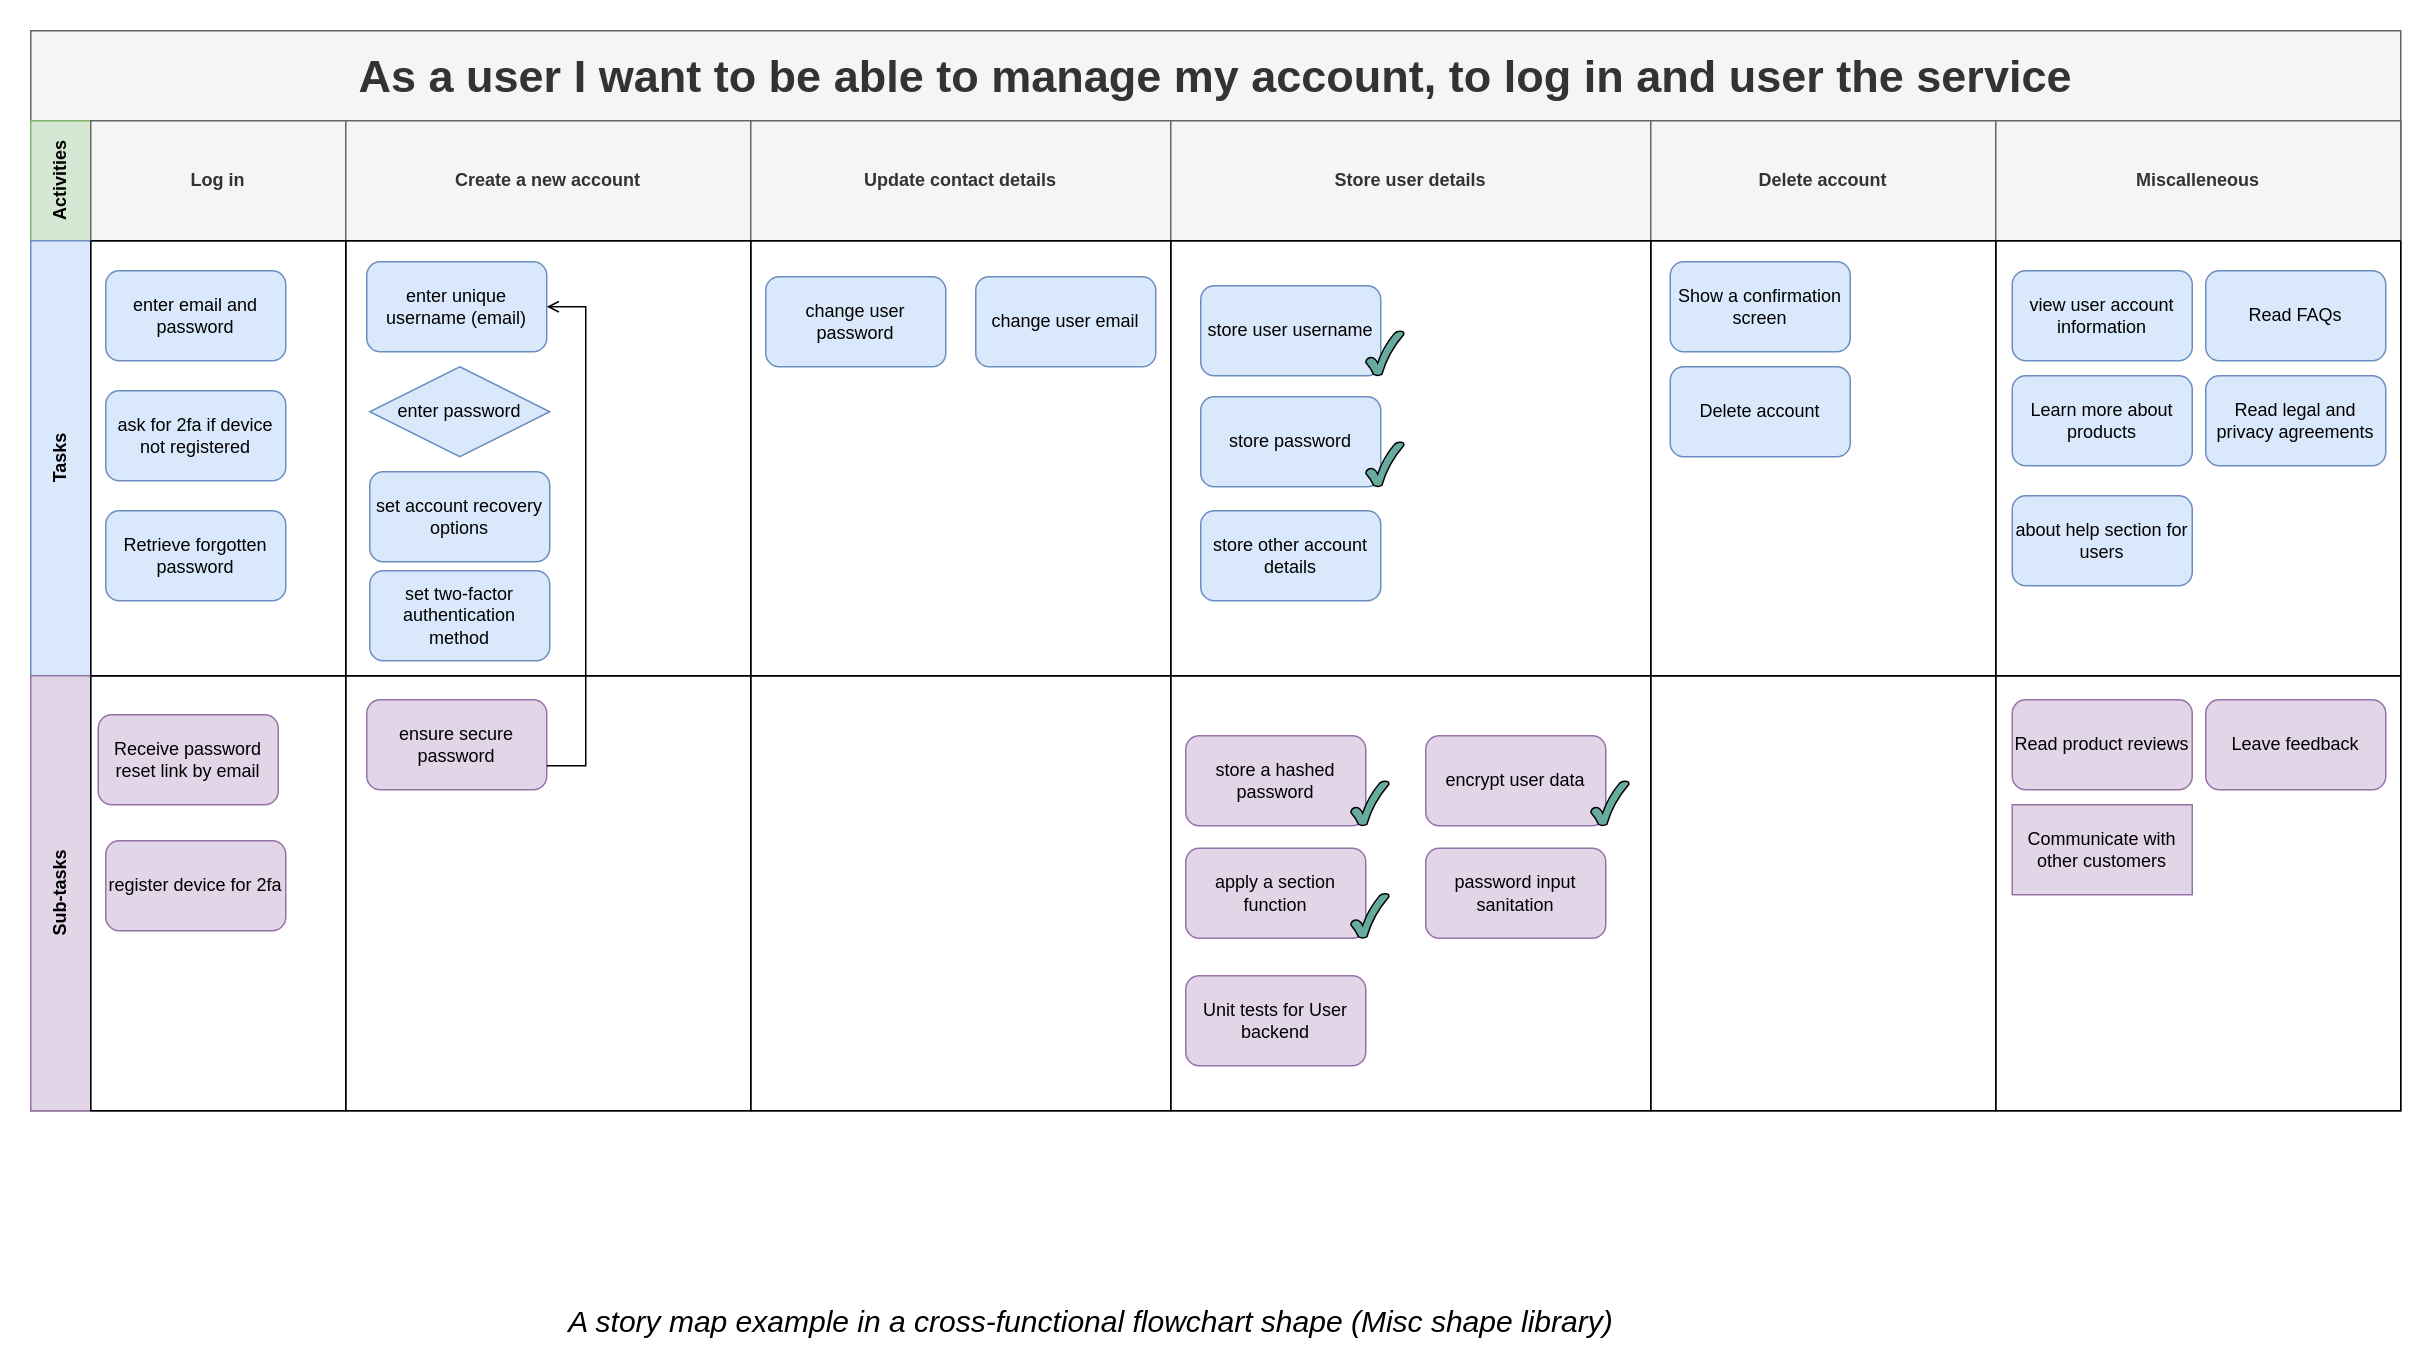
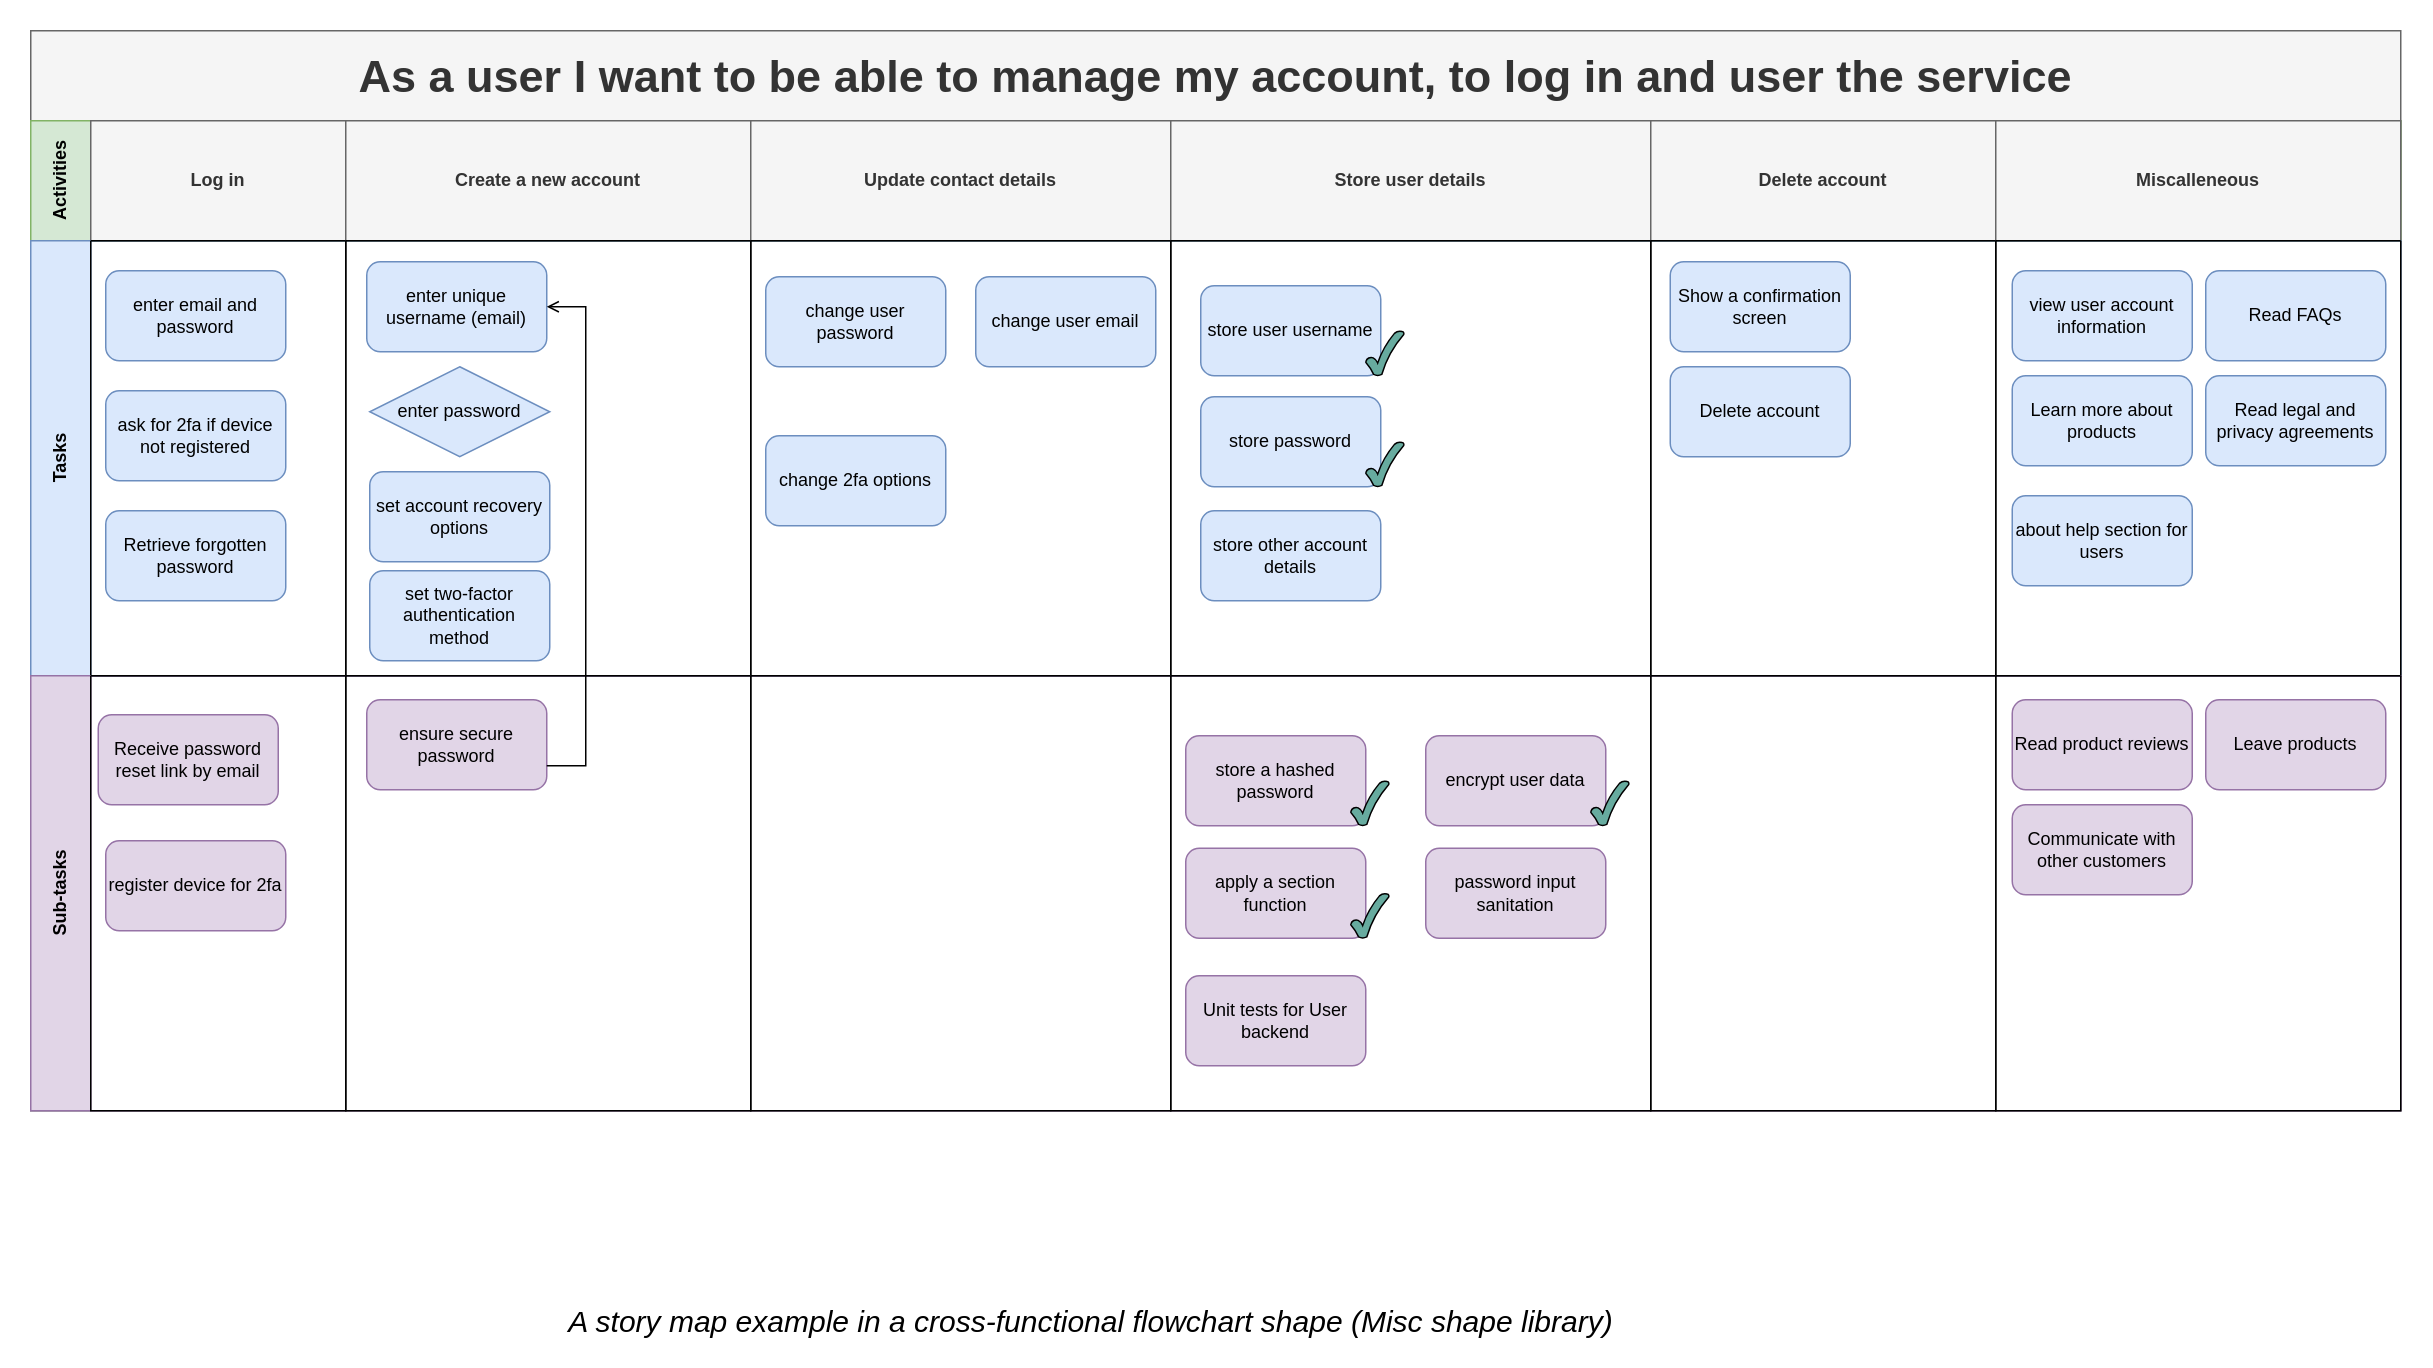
none -> (856, 481)
(2296, 745) -> (2296, 745)
(2102, 850) -> (2102, 850)
